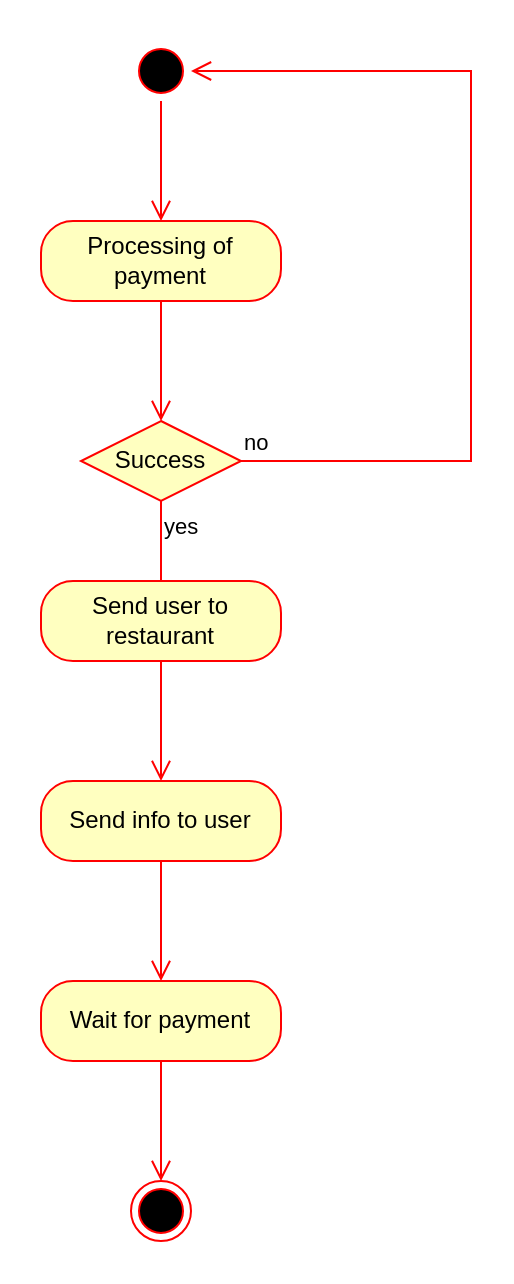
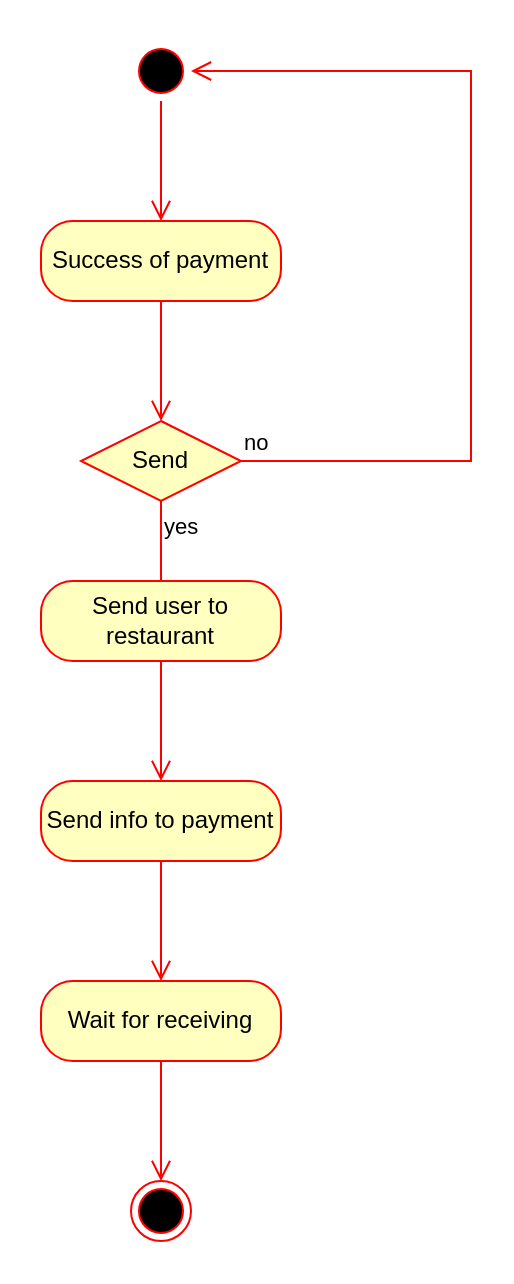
(161, 261) -> (161, 261)
(161, 461) -> (161, 461)
(161, 821) -> (161, 821)
(161, 1021) -> (161, 1021)
